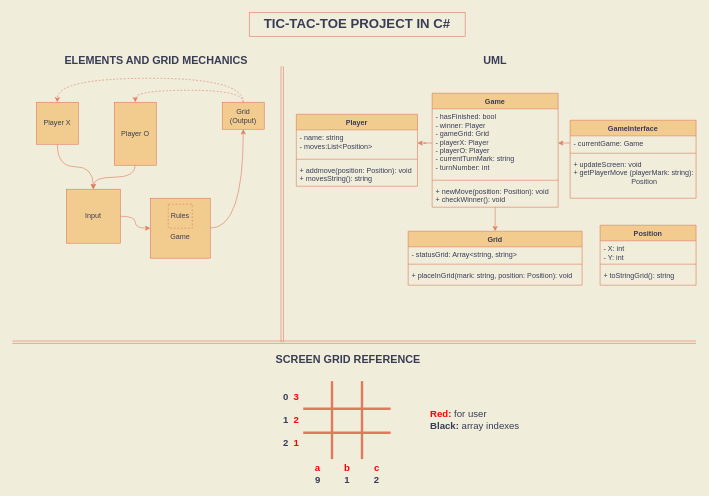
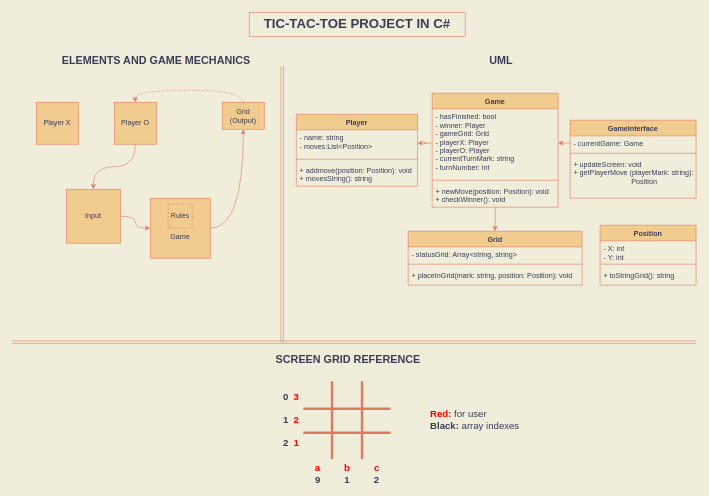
(156, 60) -> (156, 60)
(495, 60) -> (501, 60)
(166, 79) -> none
(135, 134) -> (135, 123)
(70, 166) -> none
